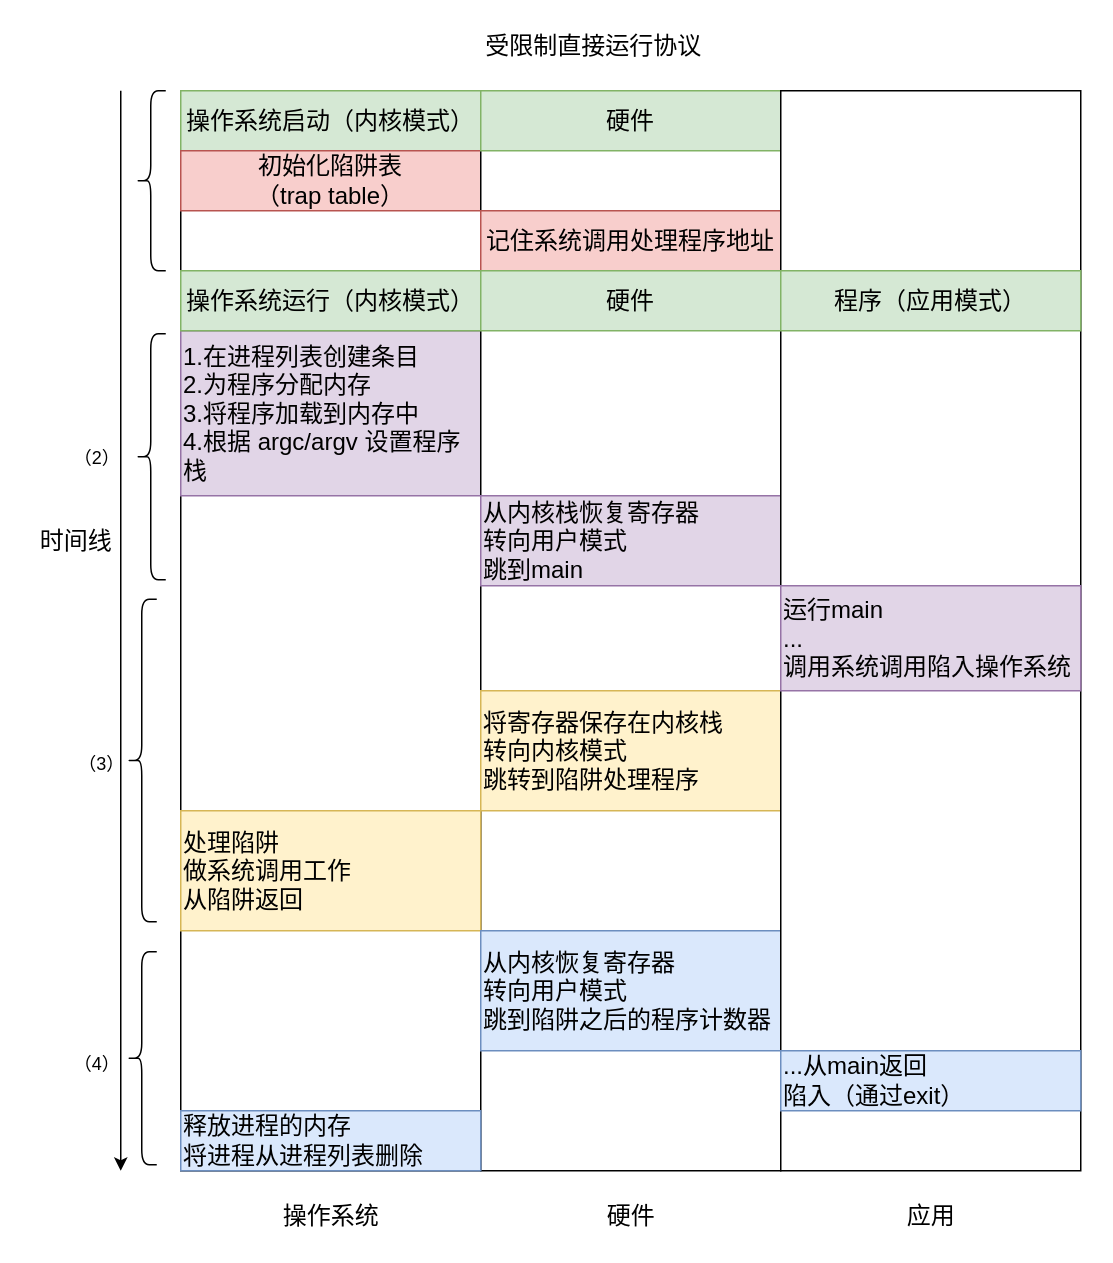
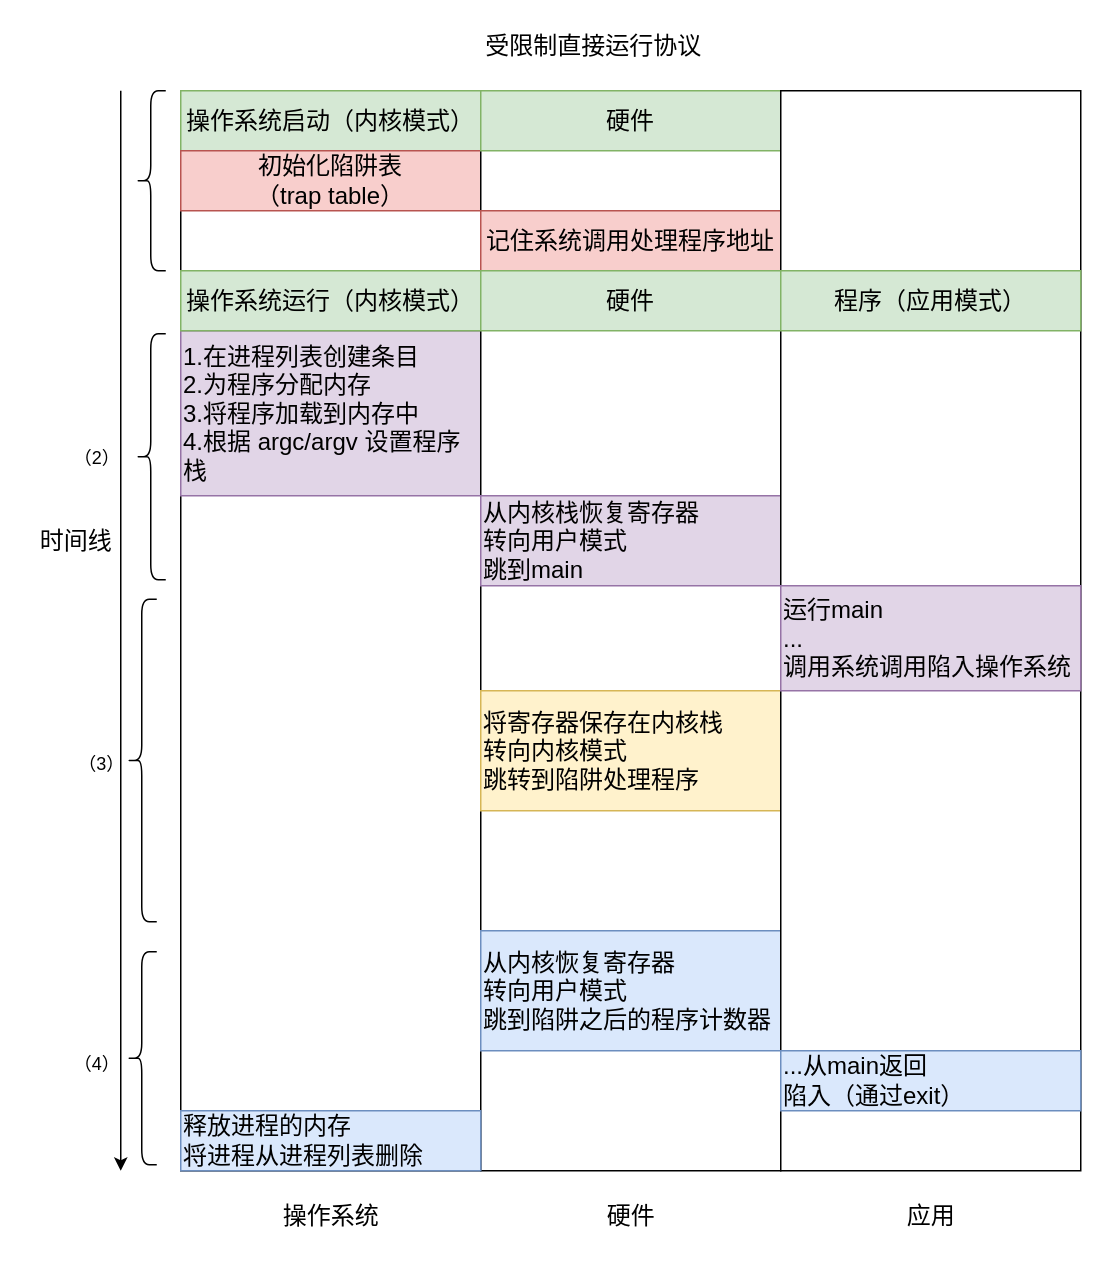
(331, 871) -> none
